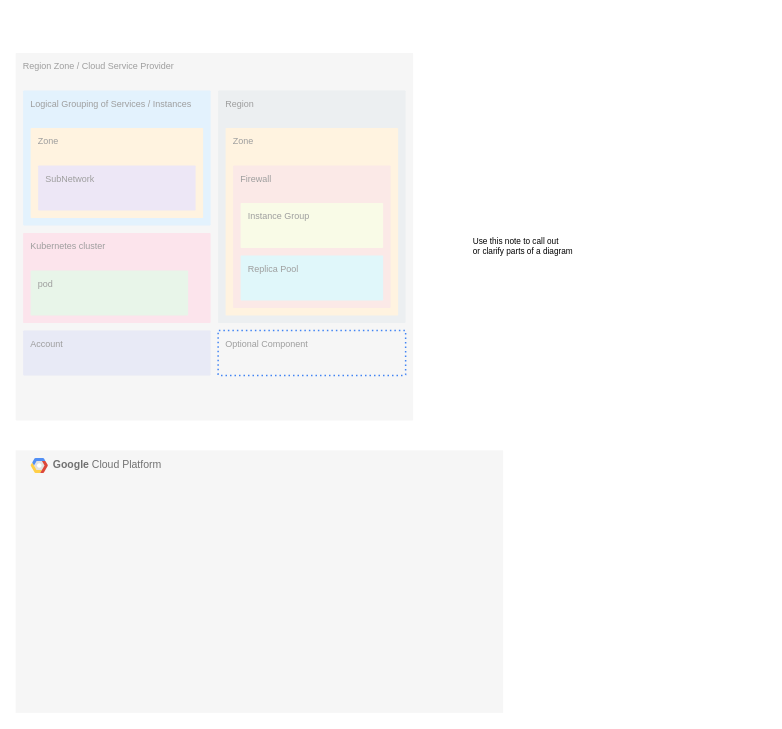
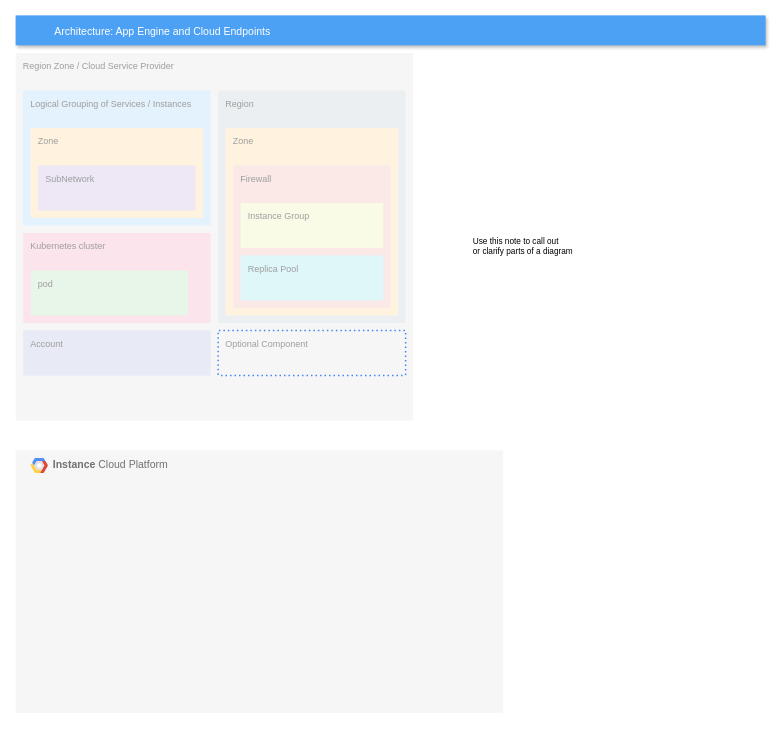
none -> (390, 30)
(108, 465) -> (115, 465)
